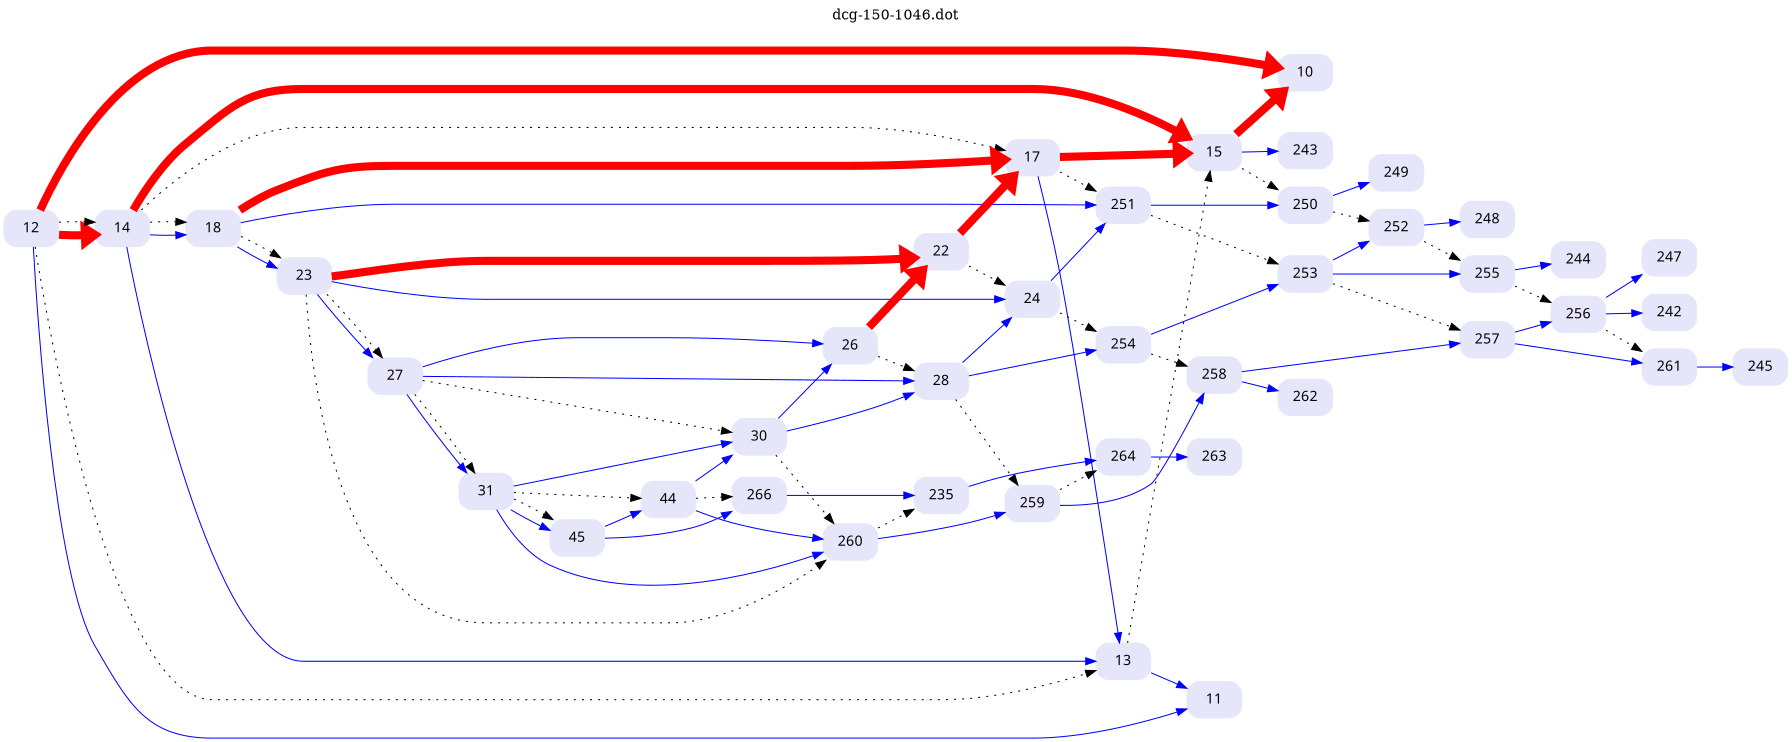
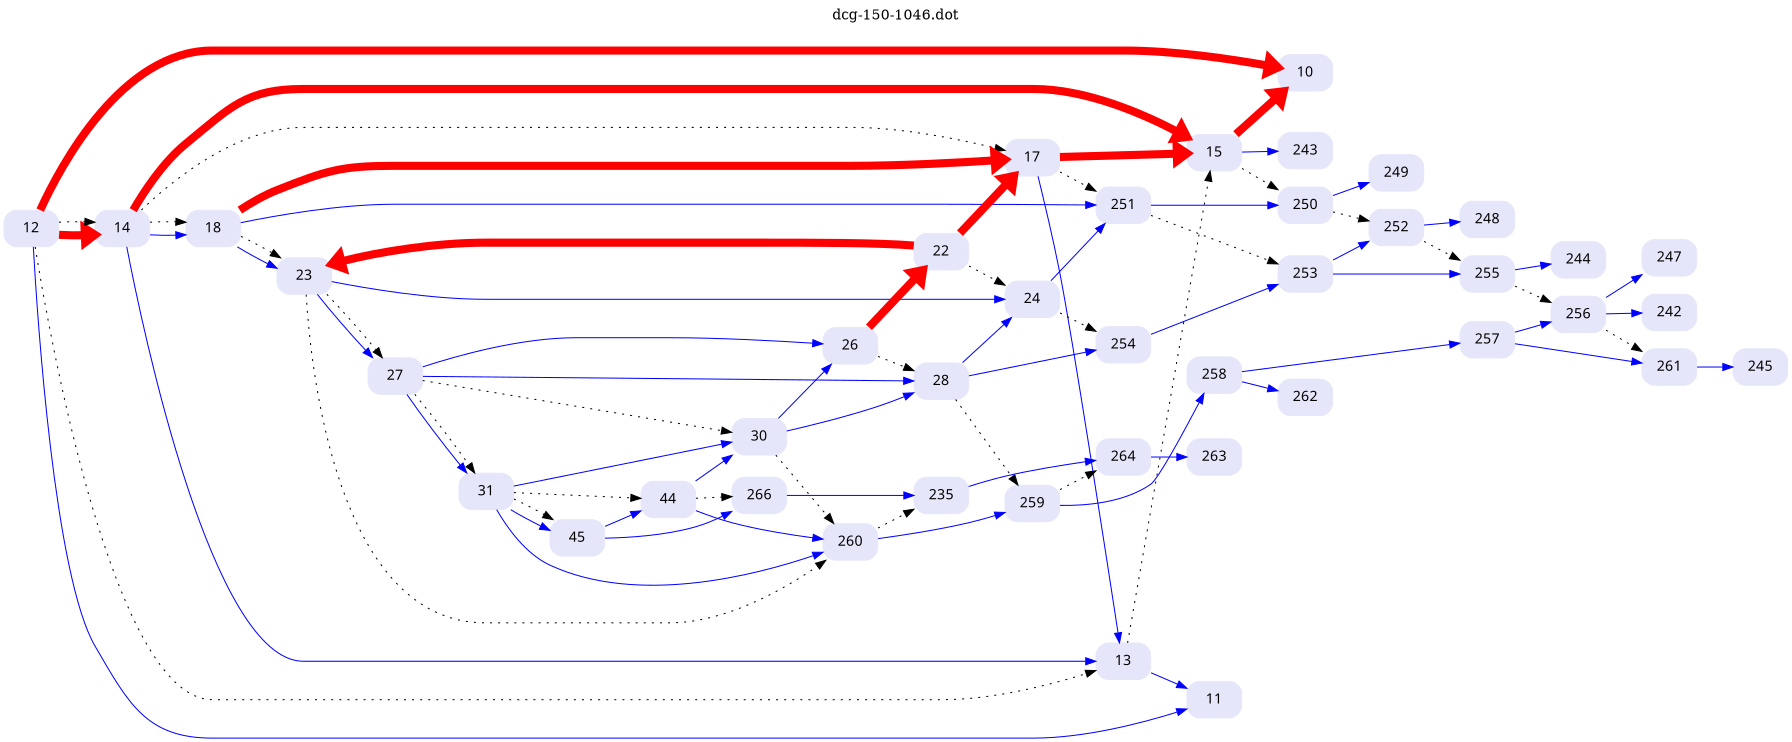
(617, 261) -> (627, 243)
(1392, 305) -> none
(1164, 358) -> none
